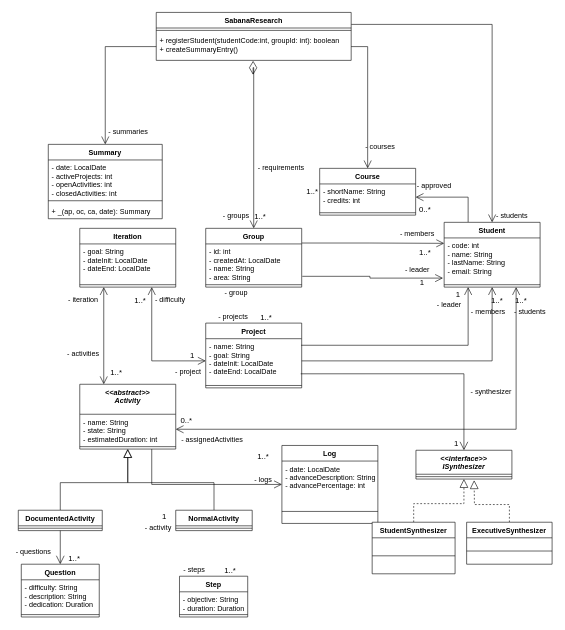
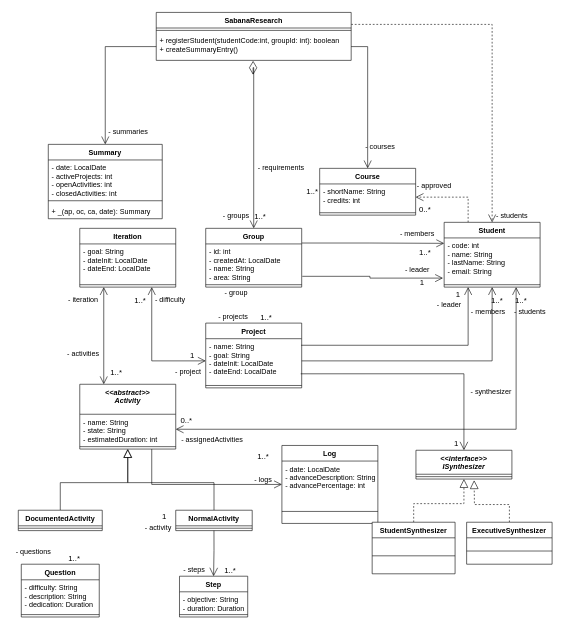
(492, 50) -> (492, 50)
(455, 197) -> (455, 197)
(60, 547) -> none
none -> (214, 565)
